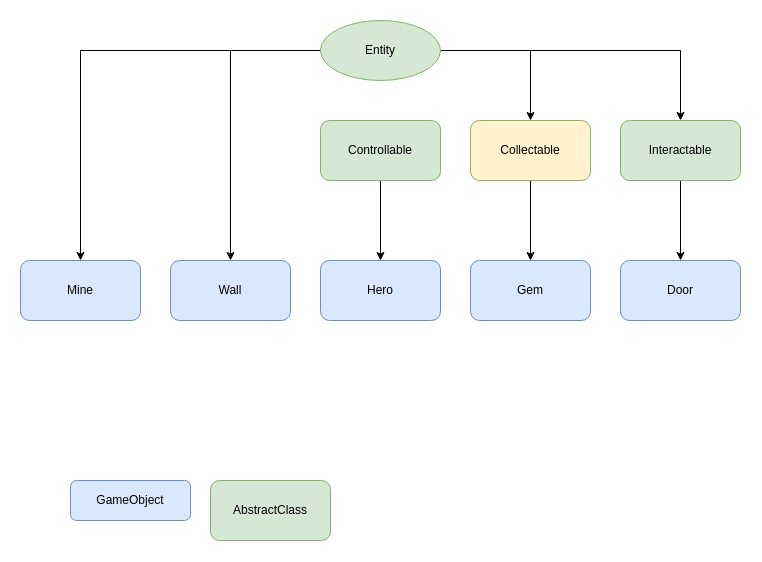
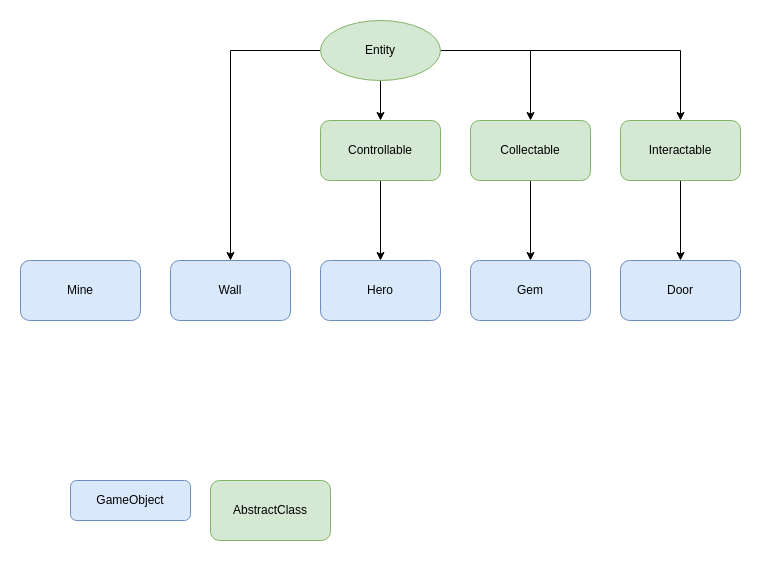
(81, 78) -> none
none -> (381, 97)
(531, 151) -> (531, 151)
